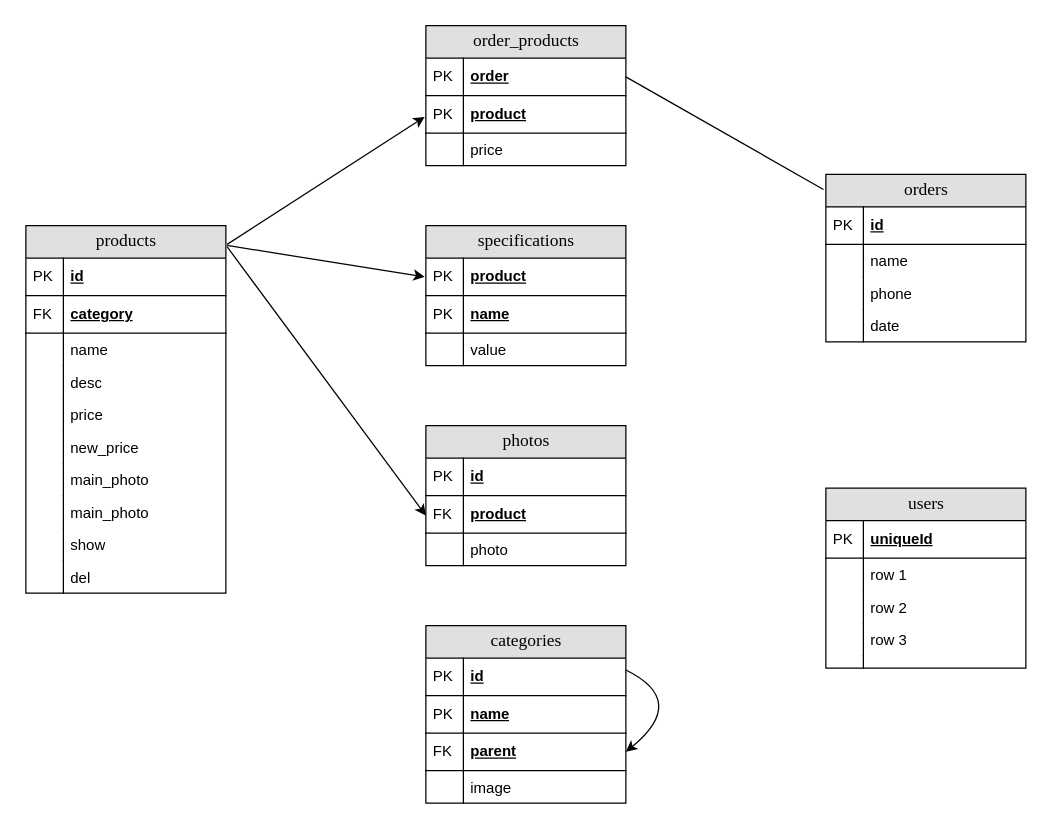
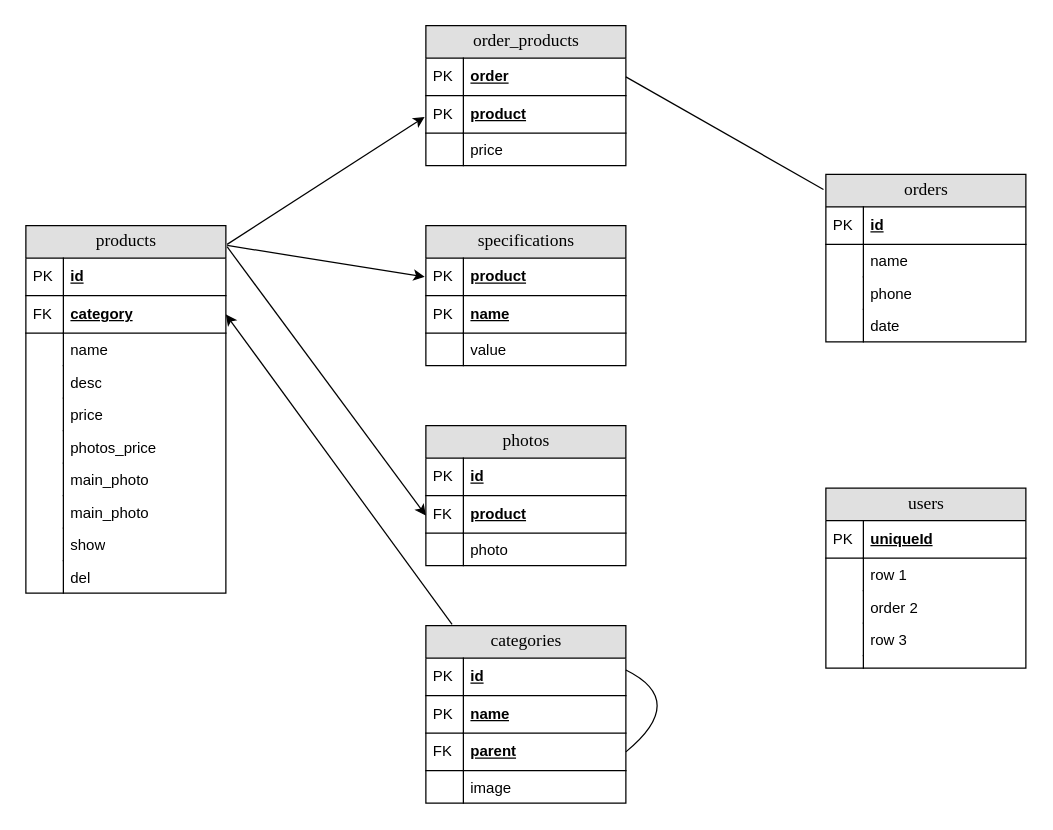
(106, 448) -> (119, 448)
none -> (340, 472)
(890, 608) -> (898, 608)
(656, 717) -> (653, 720)
